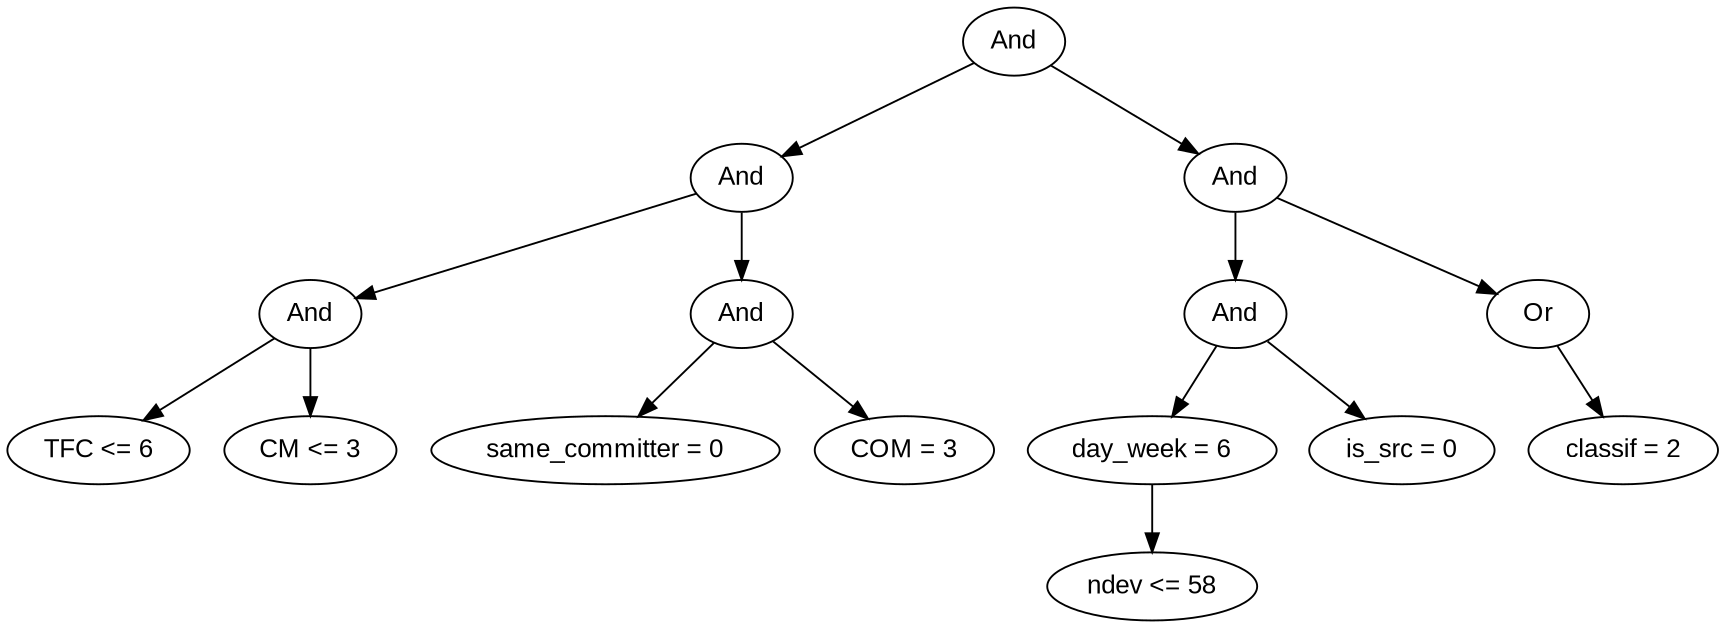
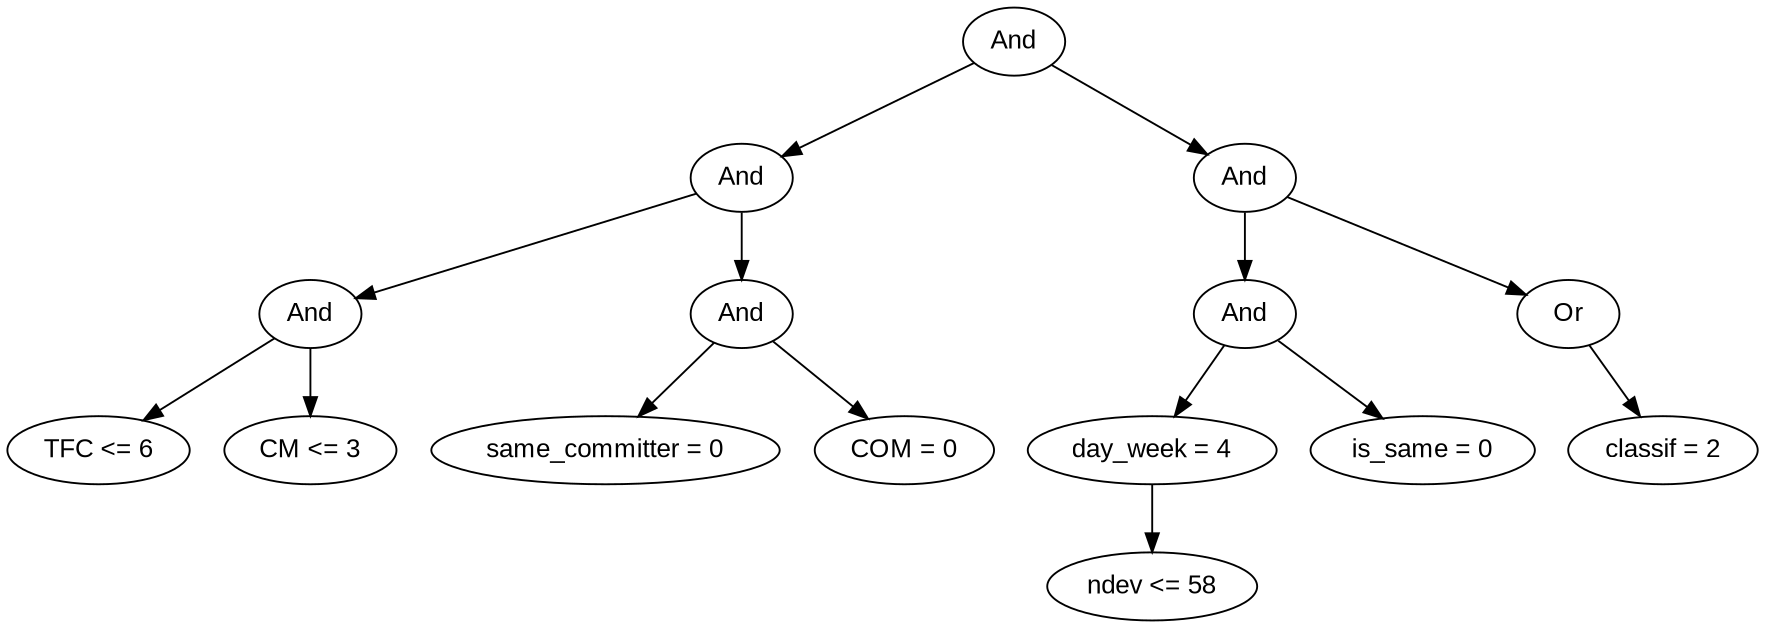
(904, 450) -> (904, 450)
(1152, 450) -> (1152, 450)
(1402, 450) -> (1423, 450)
